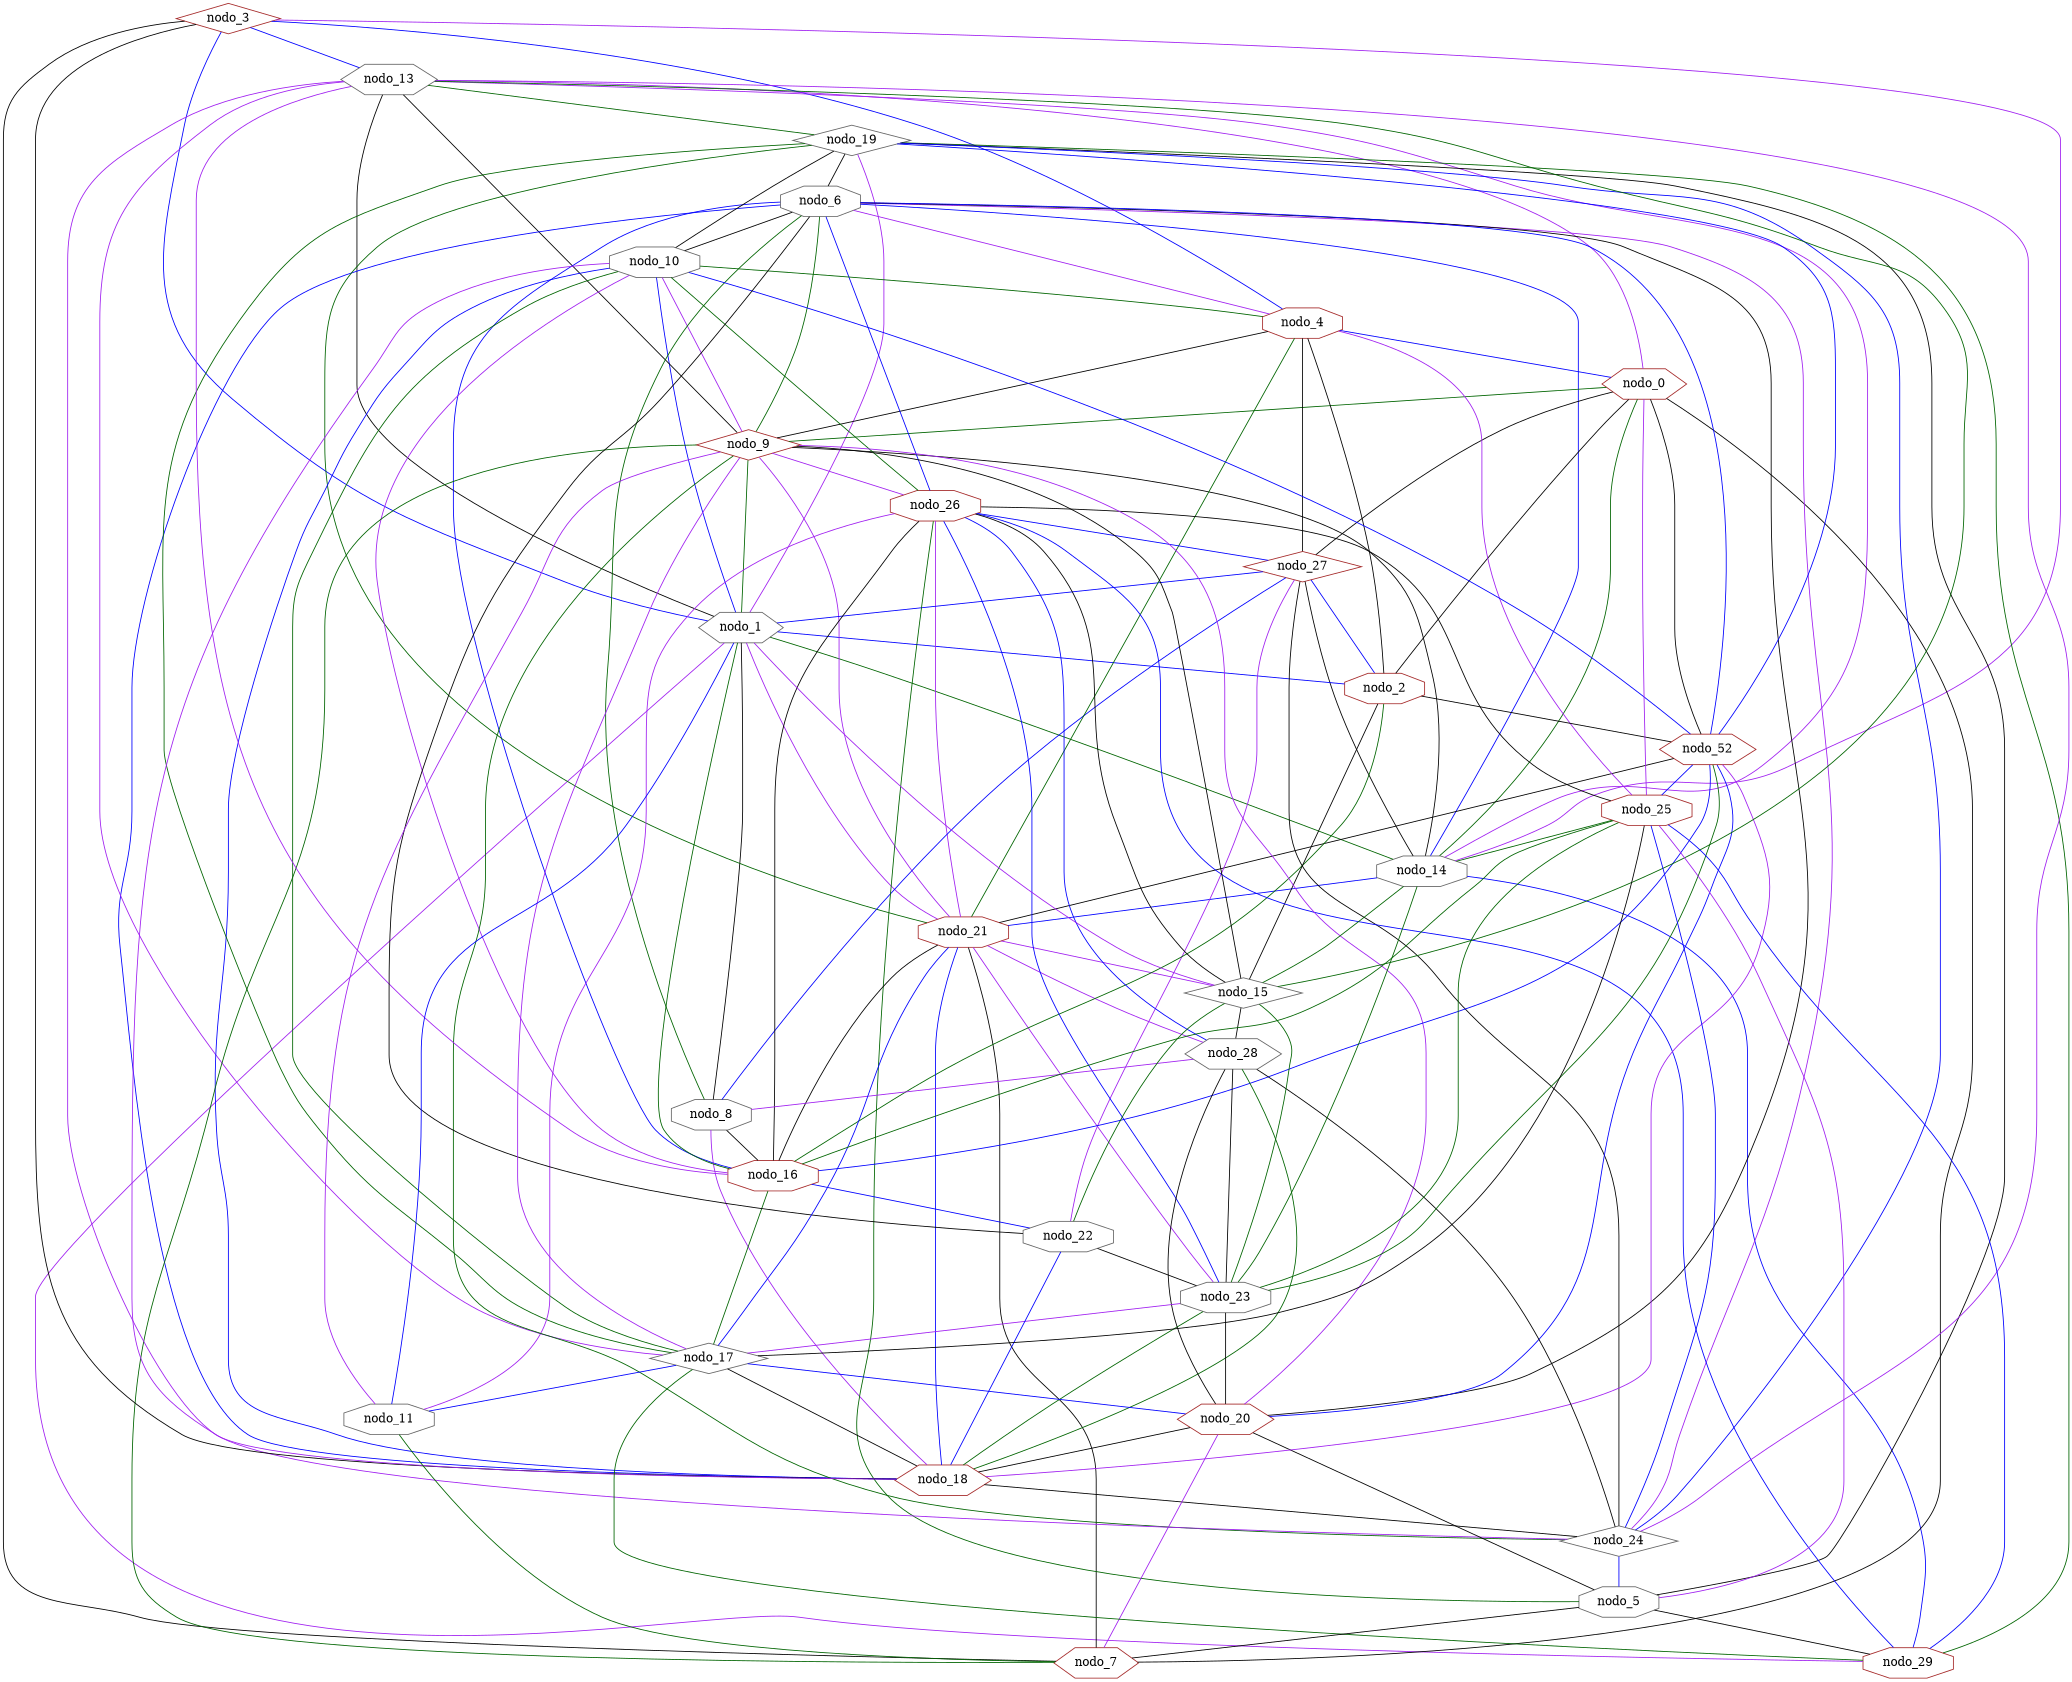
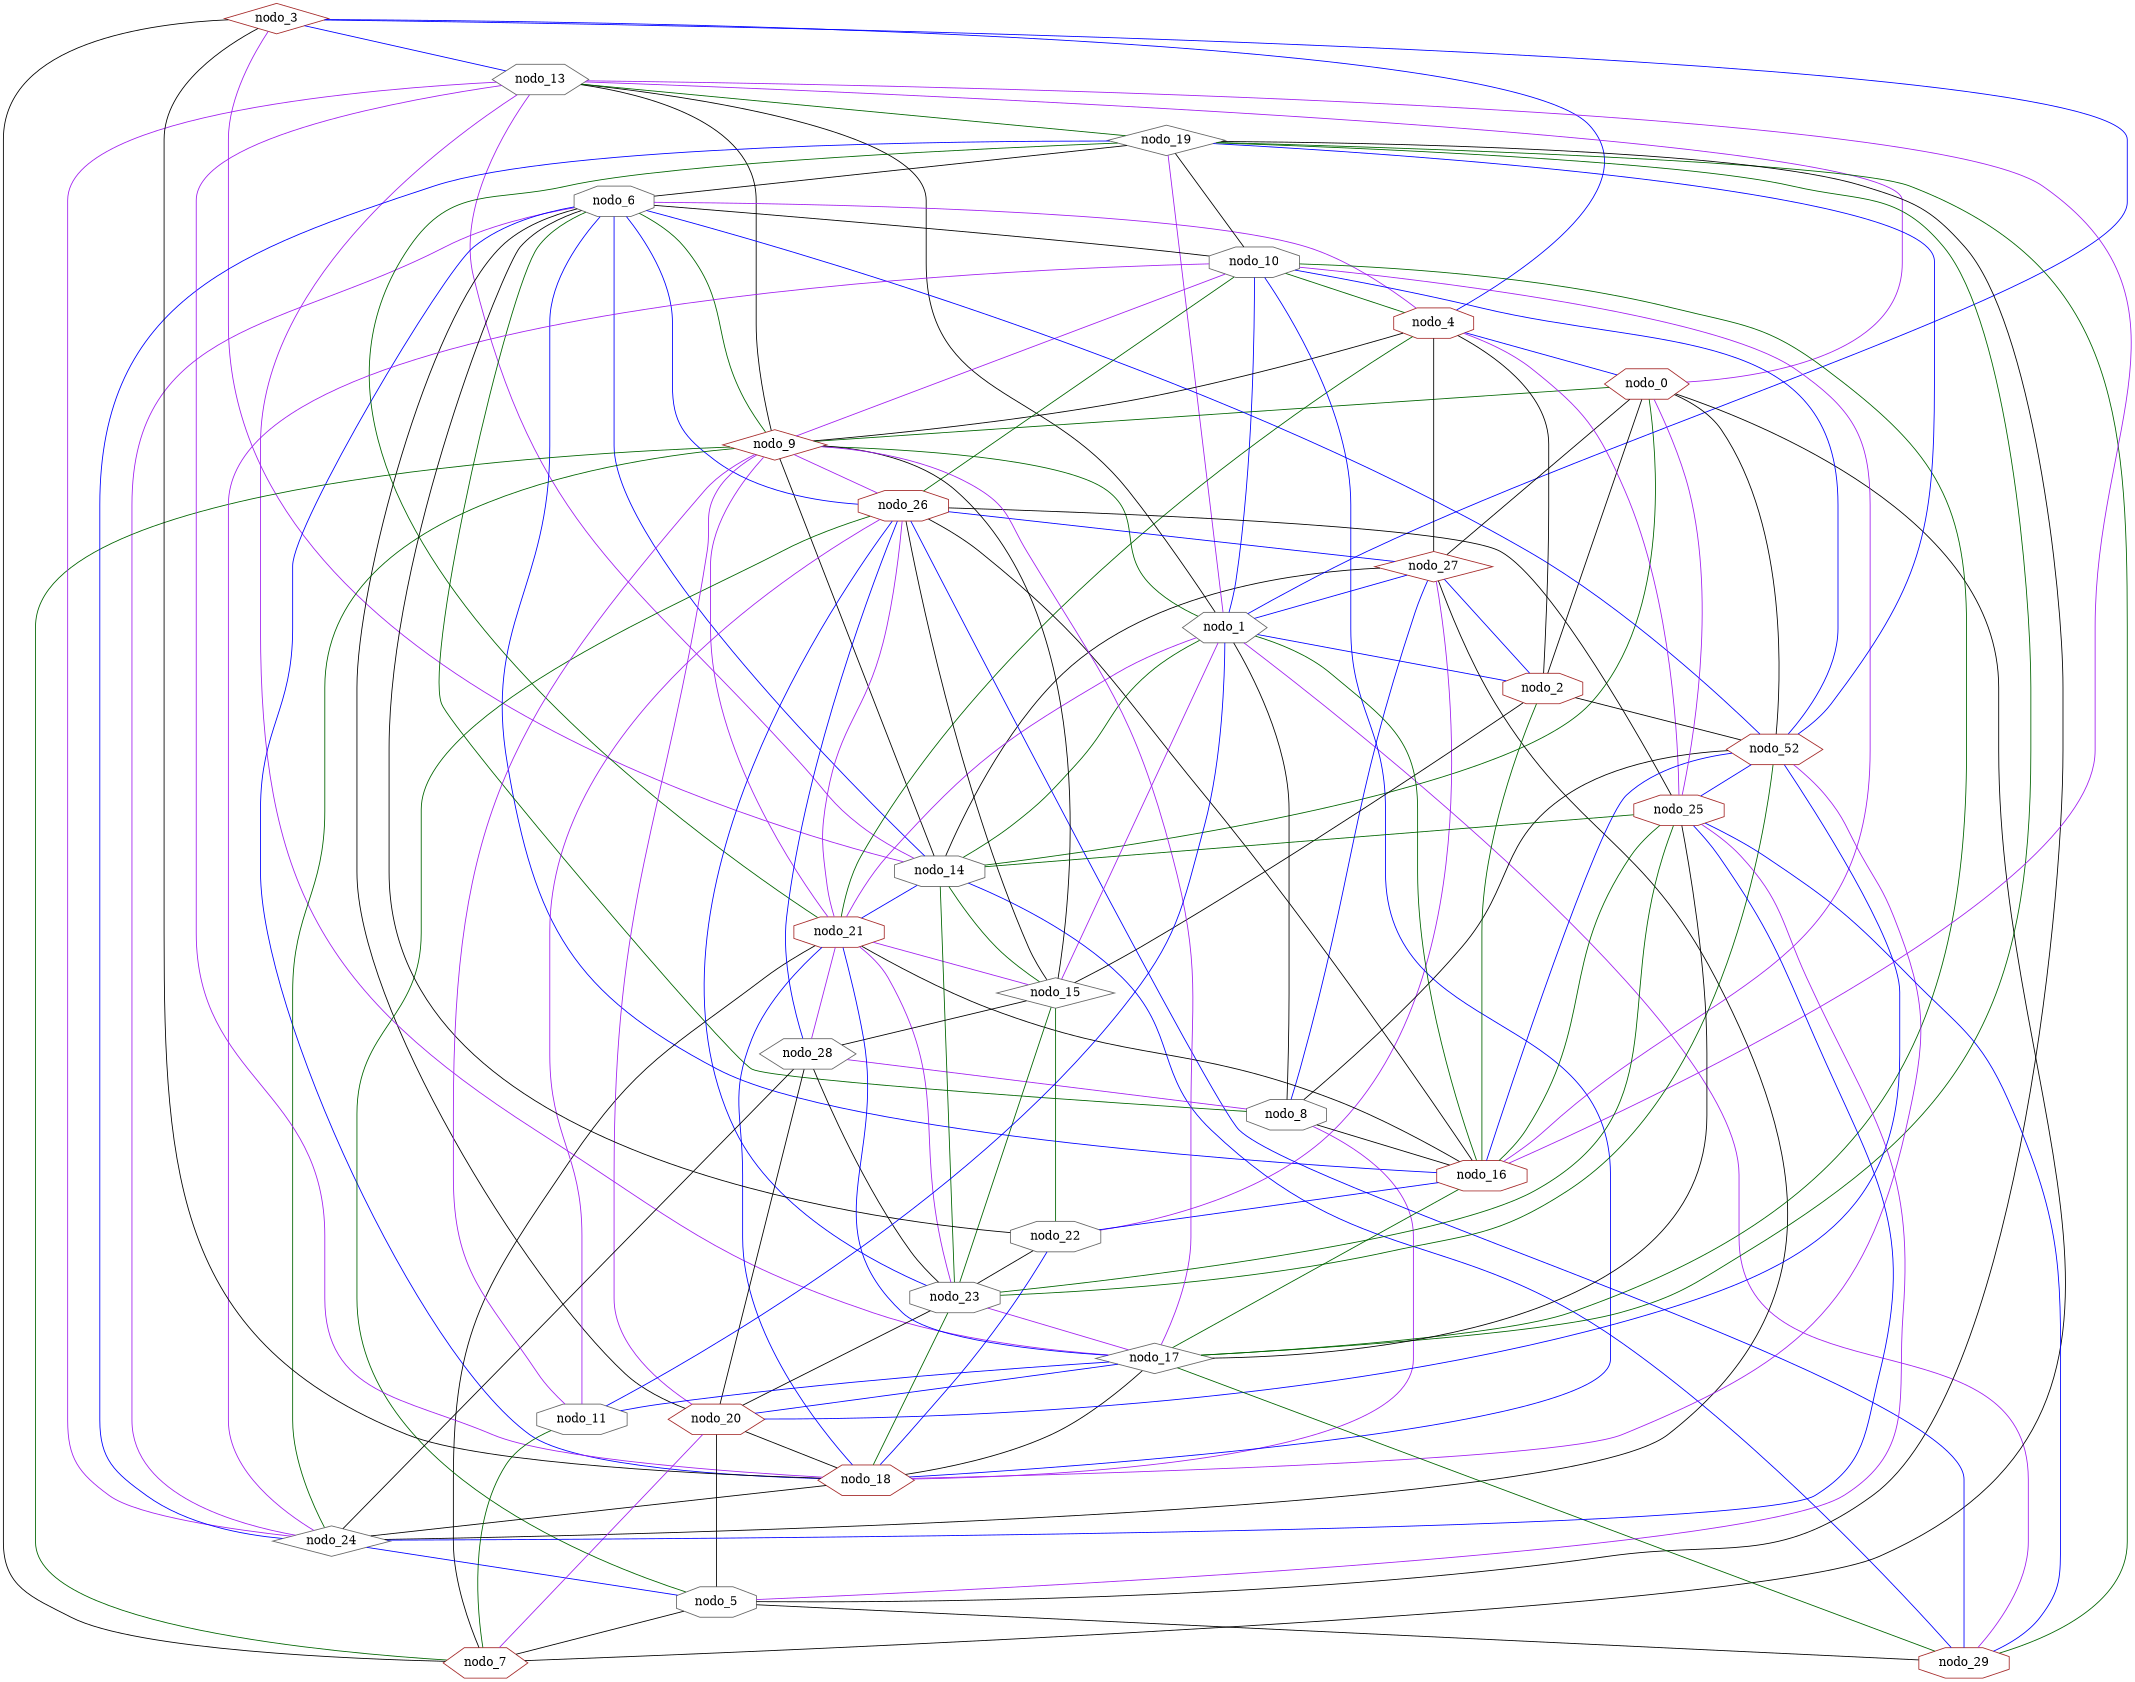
(1745, 222) -> none
(1353, 836) -> (1498, 889)
(1246, 1343) -> none
